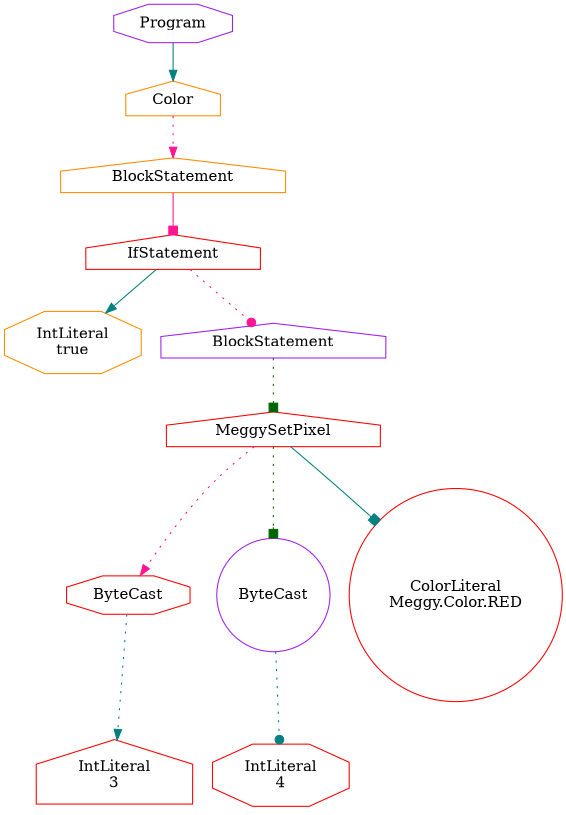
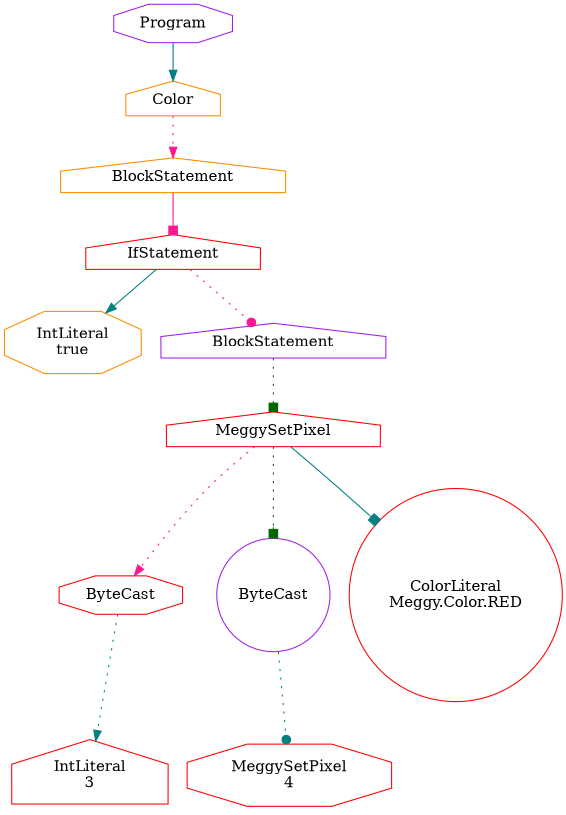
(281, 775) -> (289, 775)
